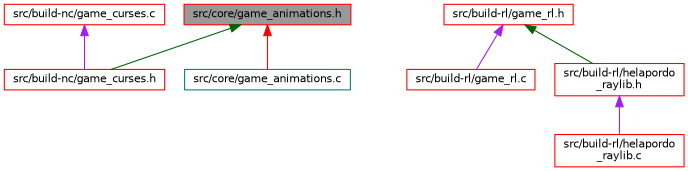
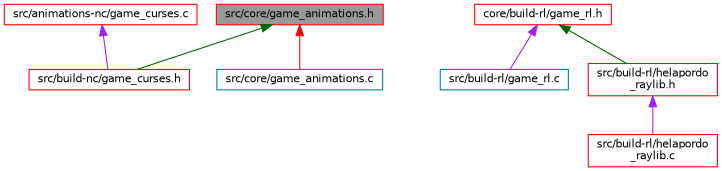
(84, 15) -> (101, 15)
(509, 15) -> (543, 15)
(471, 80) -> (504, 80)
